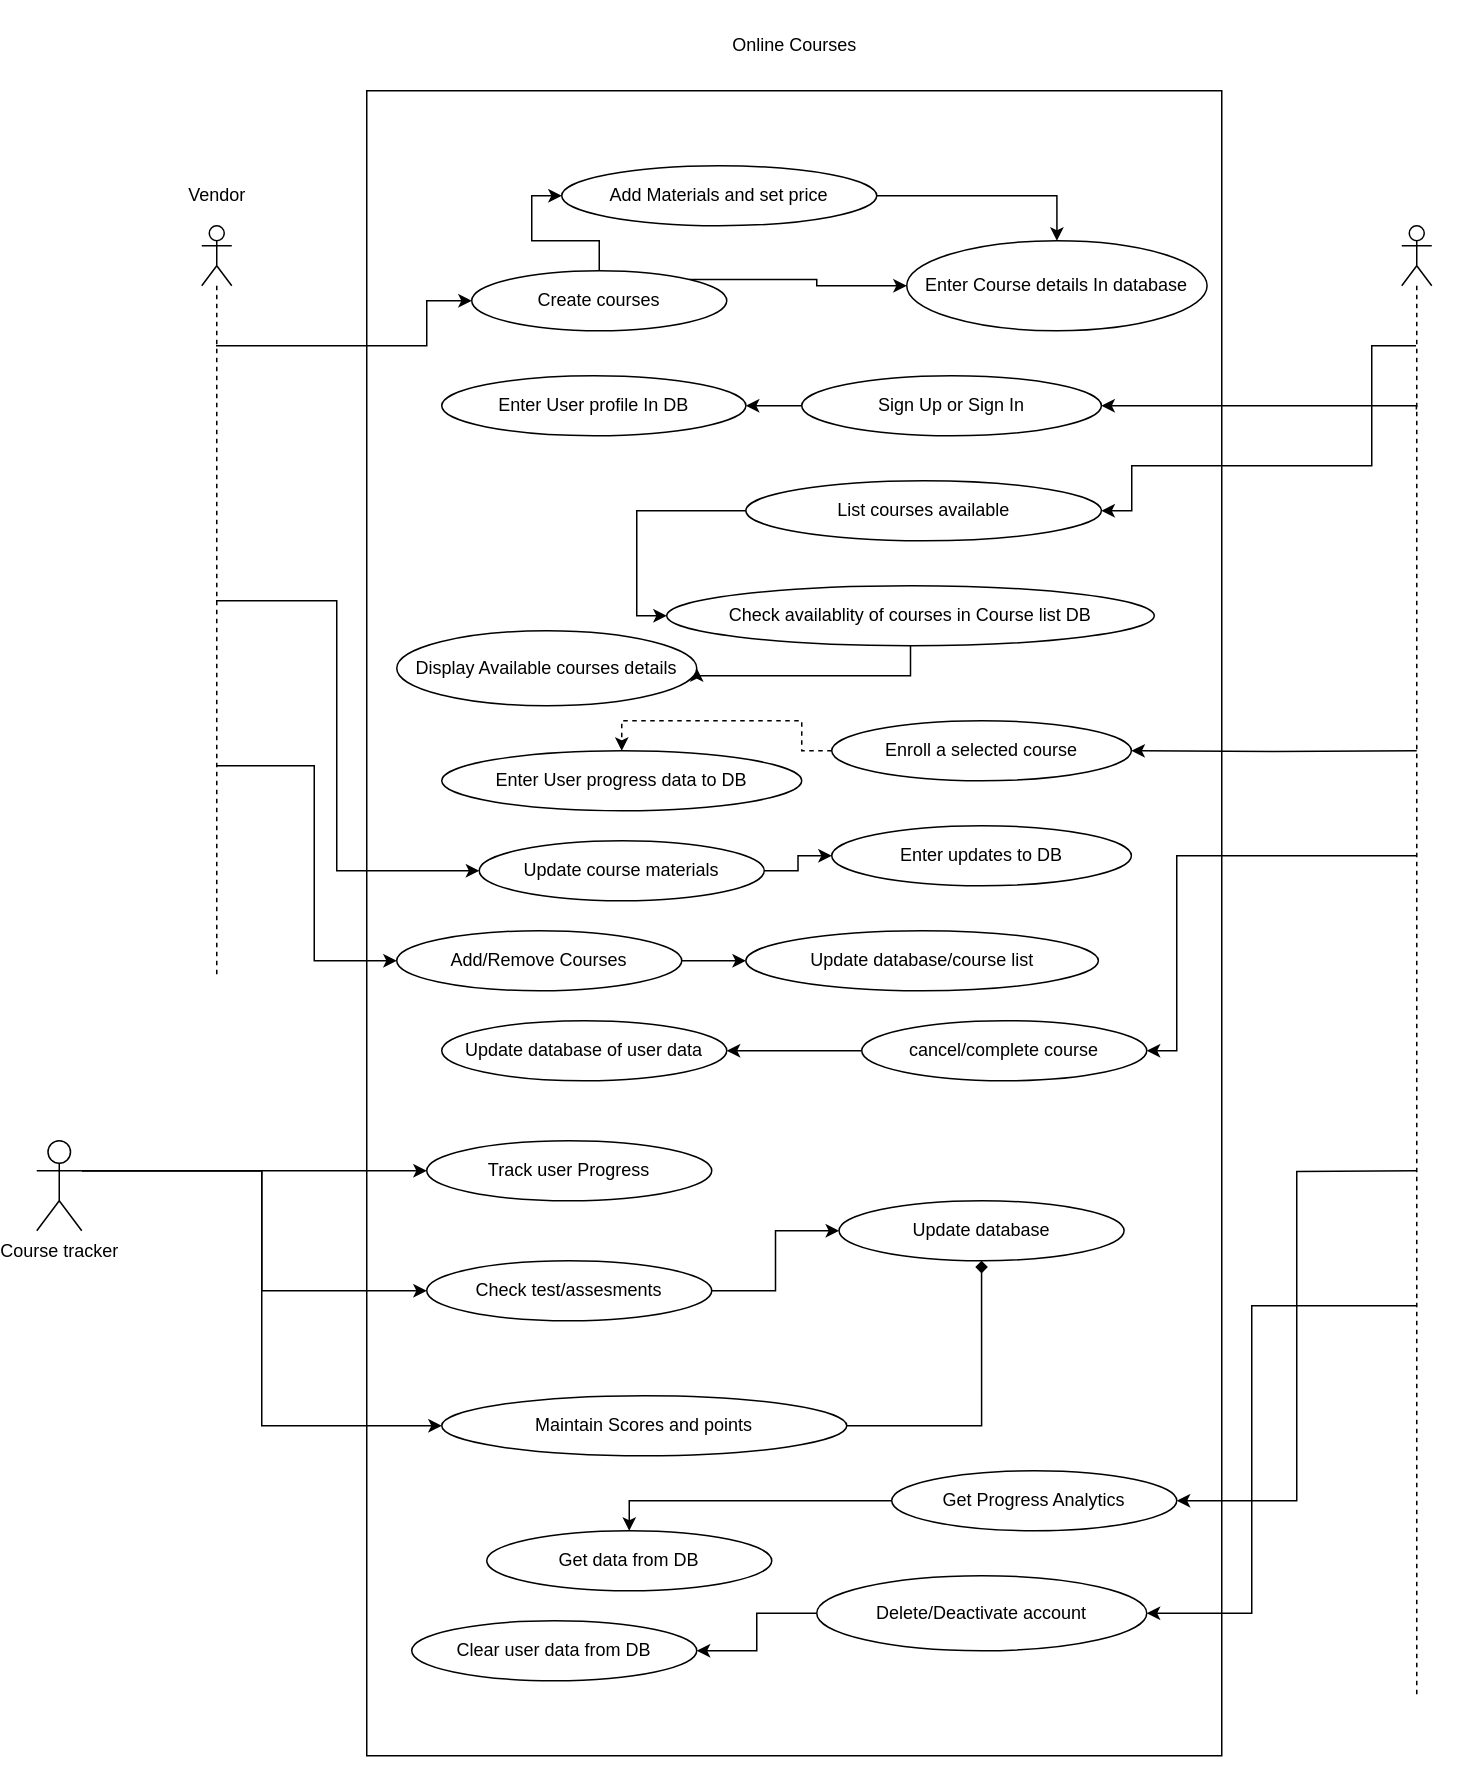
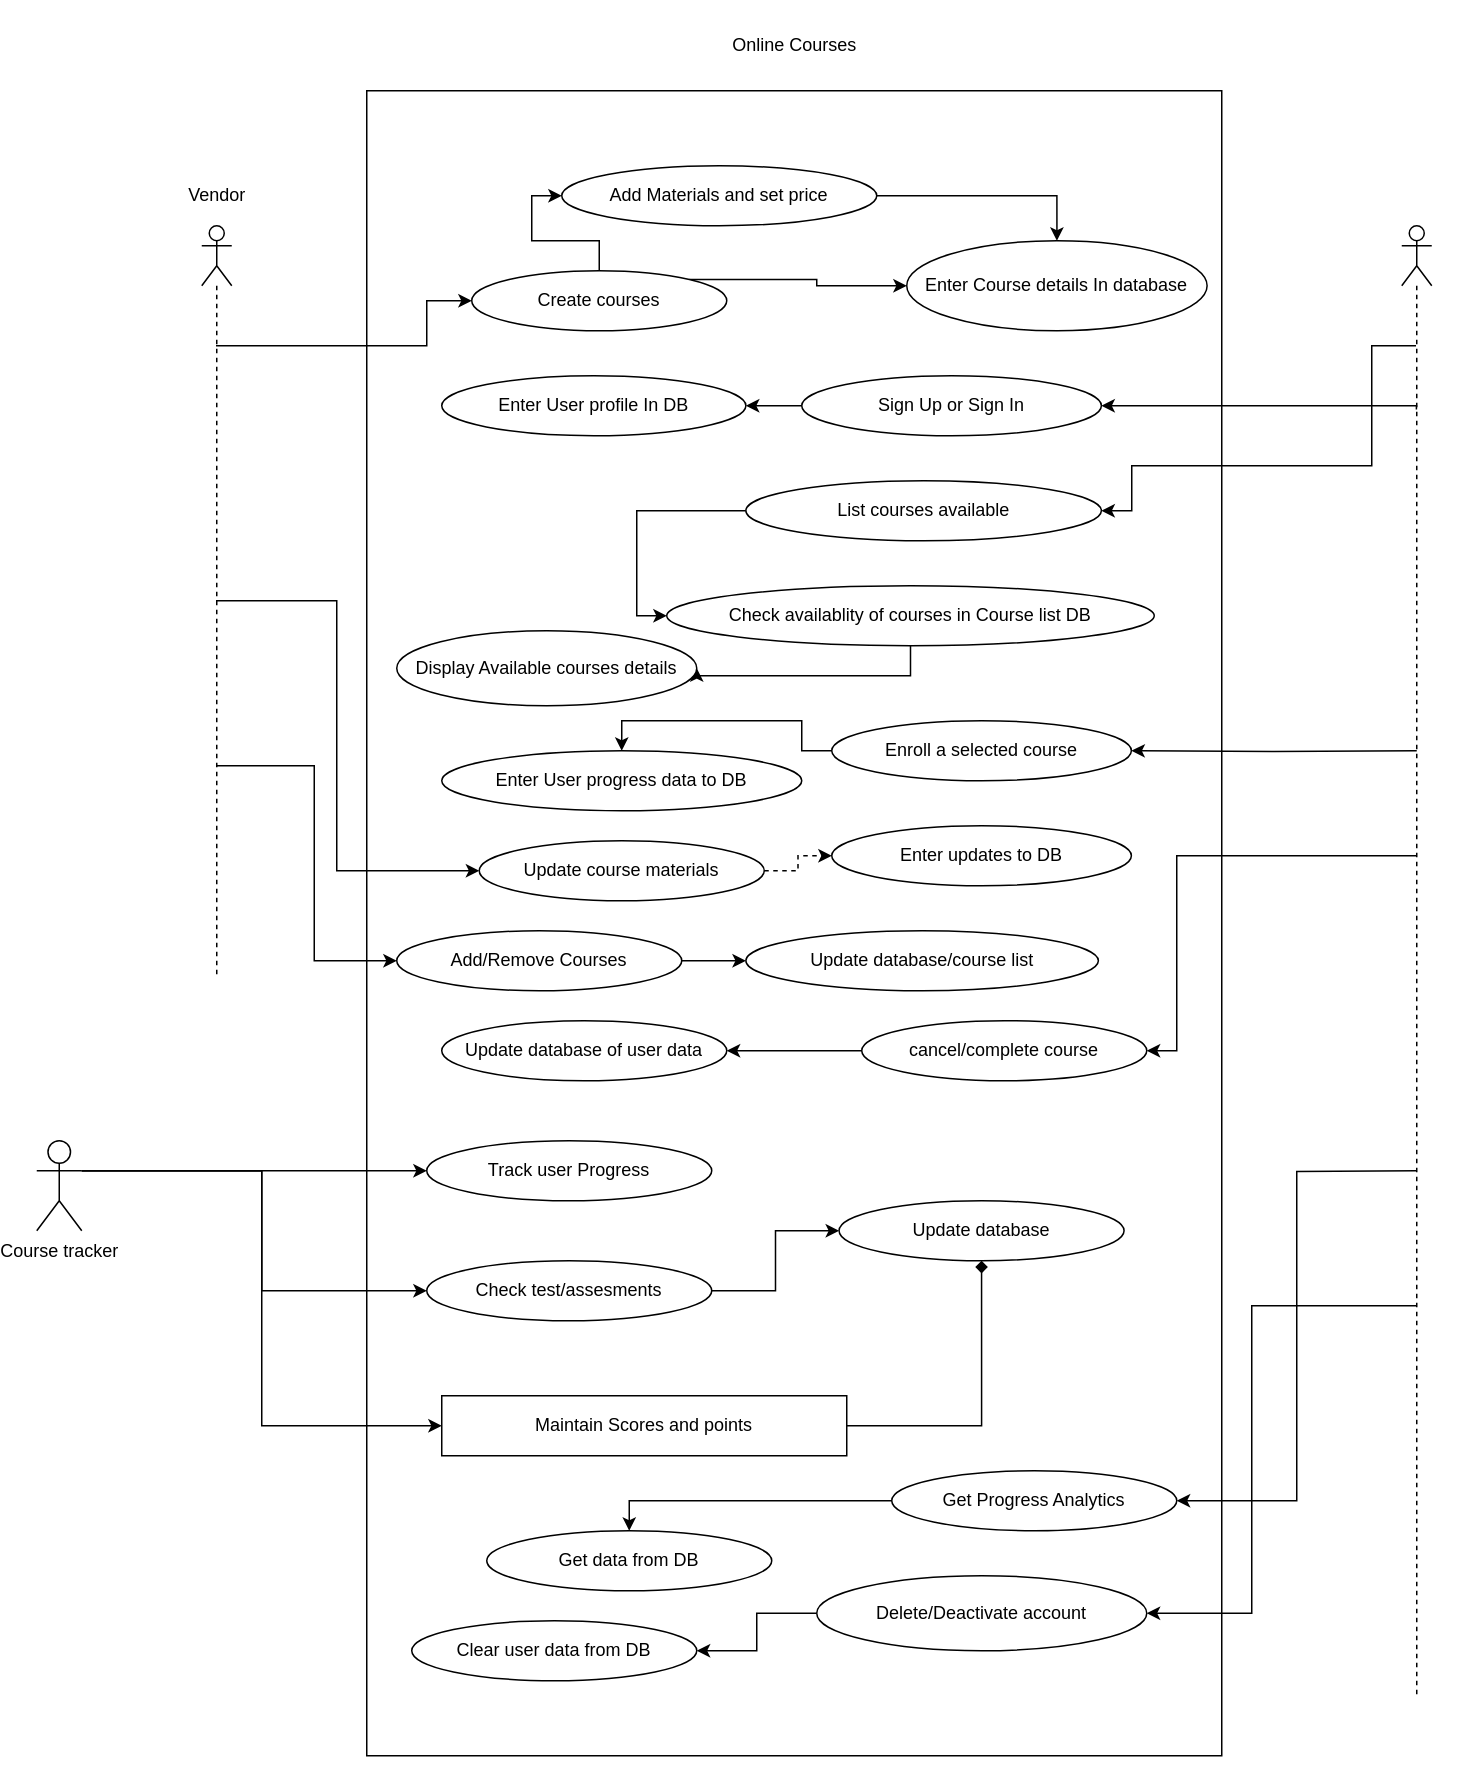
(730, 721) -> (730, 721)
(798, 867) -> (798, 867)
(644, 1426) -> (644, 1426)
